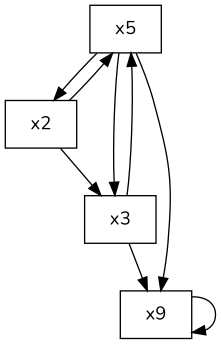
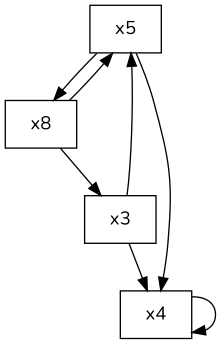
(114, 117) -> none
(41, 124) -> (41, 124)
(156, 315) -> (156, 315)
